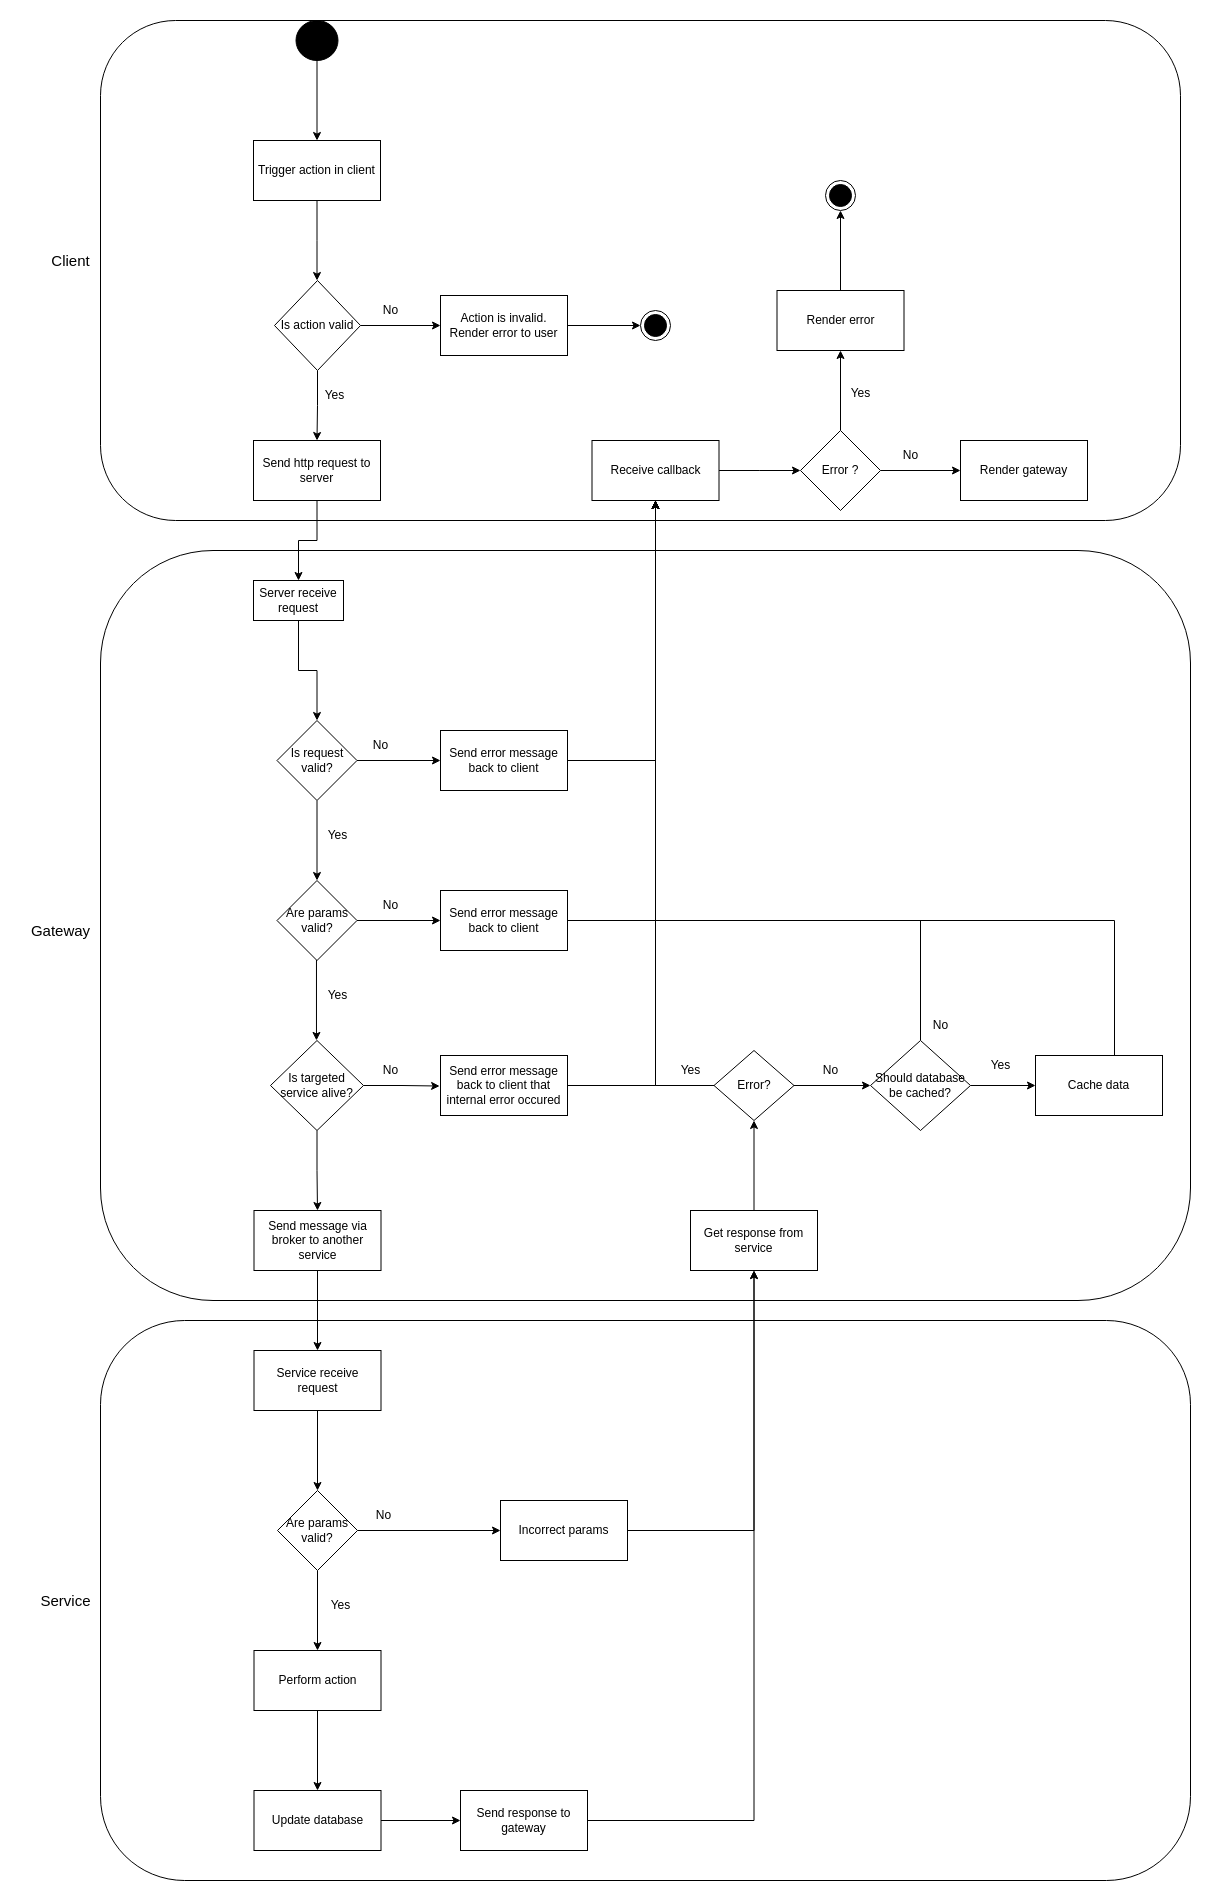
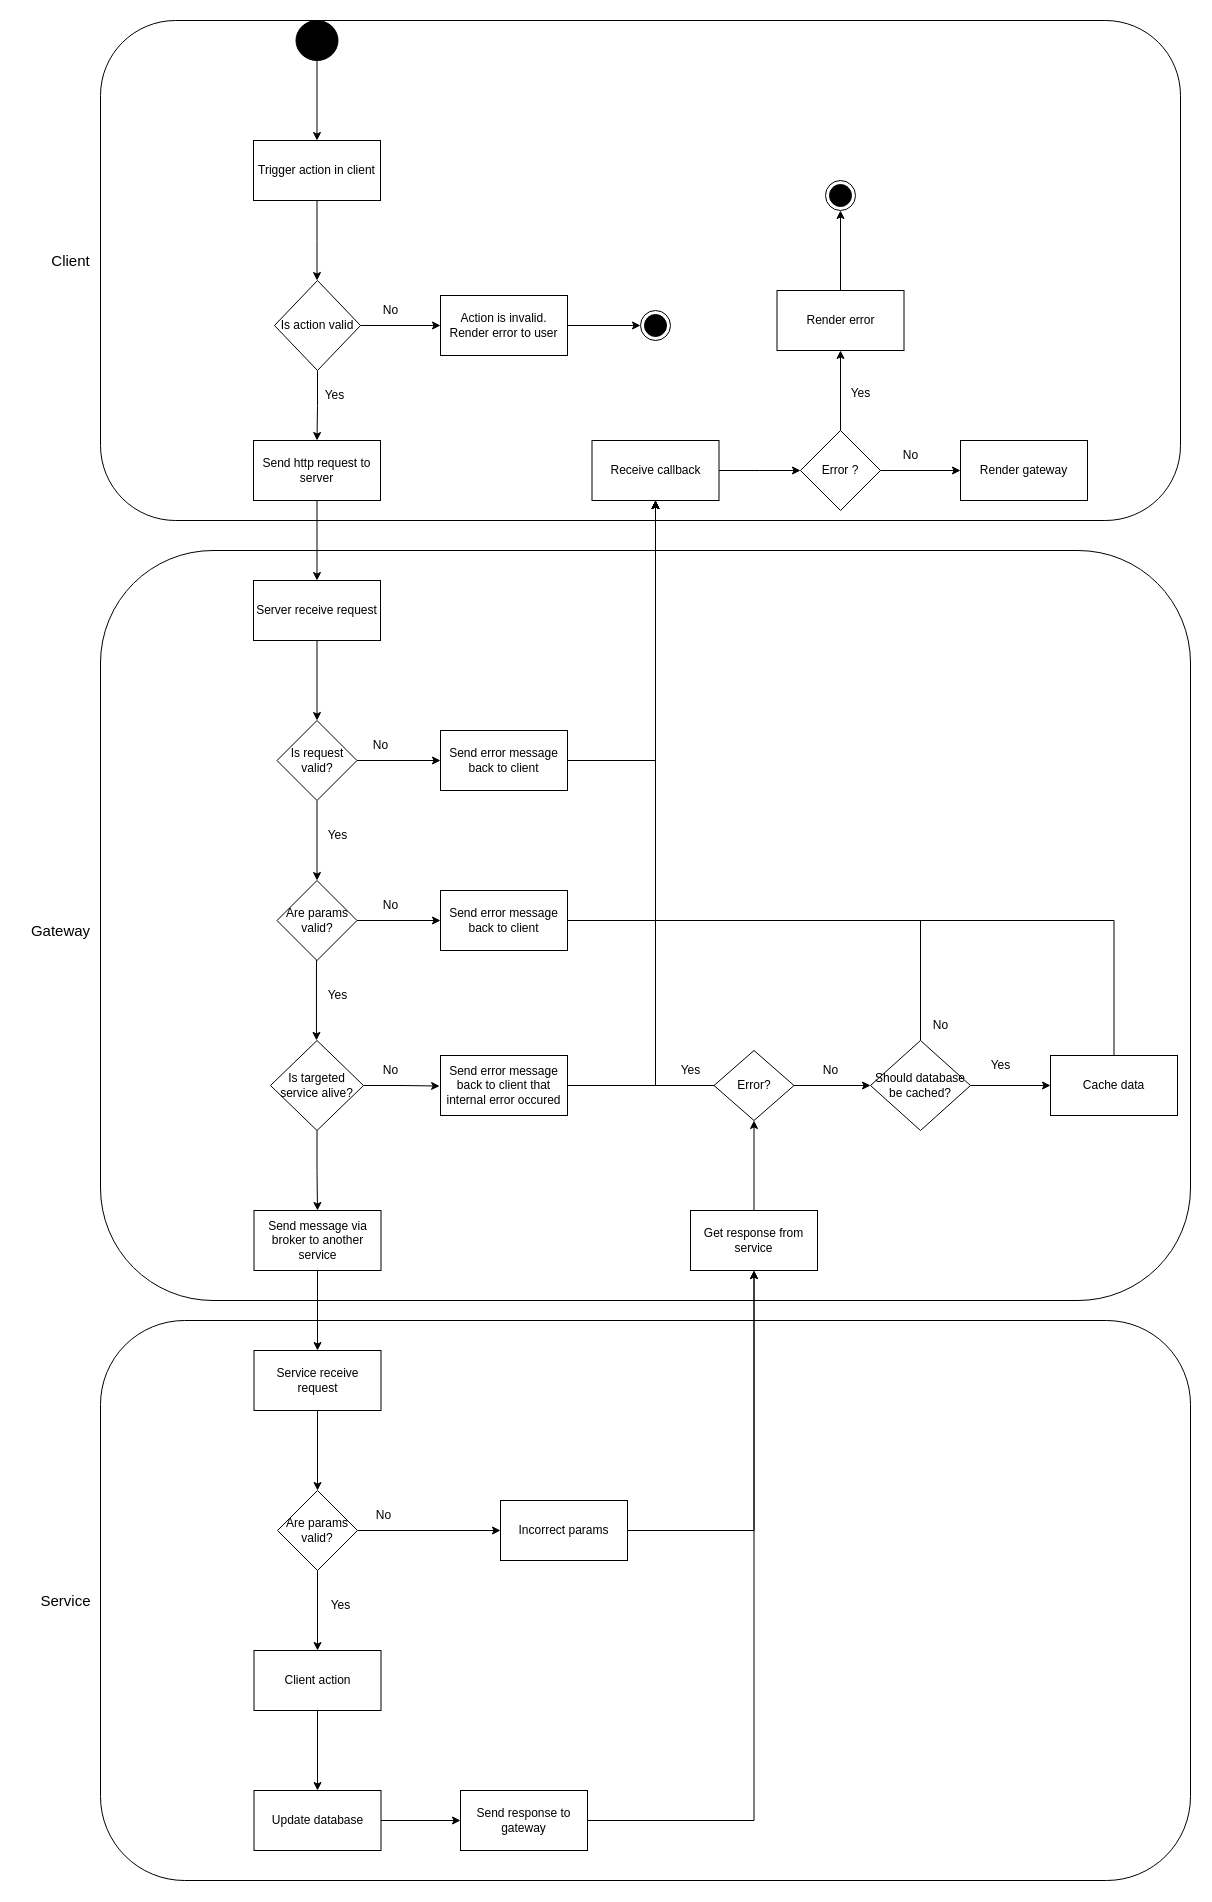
(299, 601) -> (317, 611)
(1099, 1086) -> (1114, 1086)
(318, 1681) -> (318, 1681)
